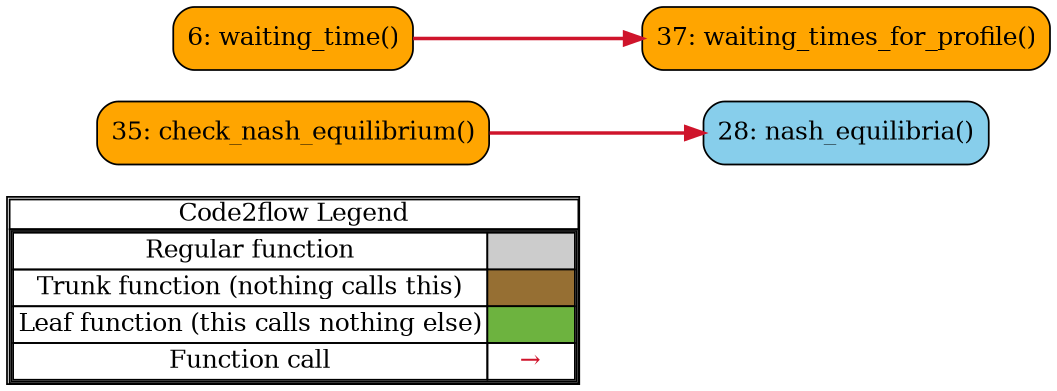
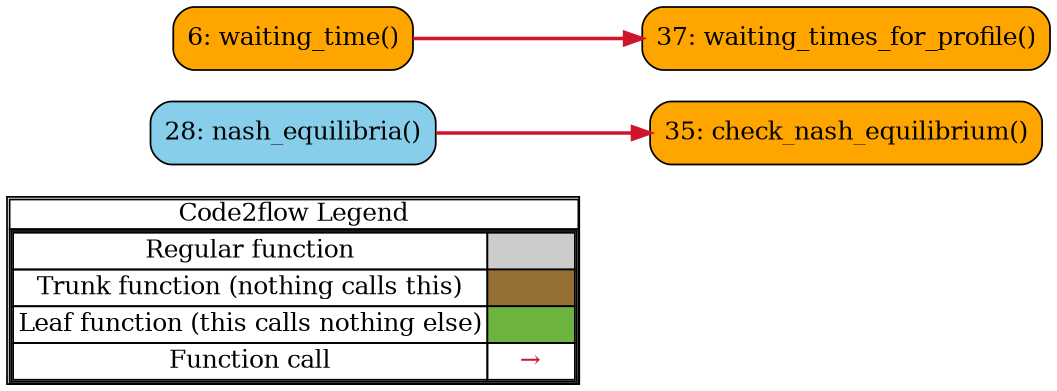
(588, 133) -> (534, 133)
